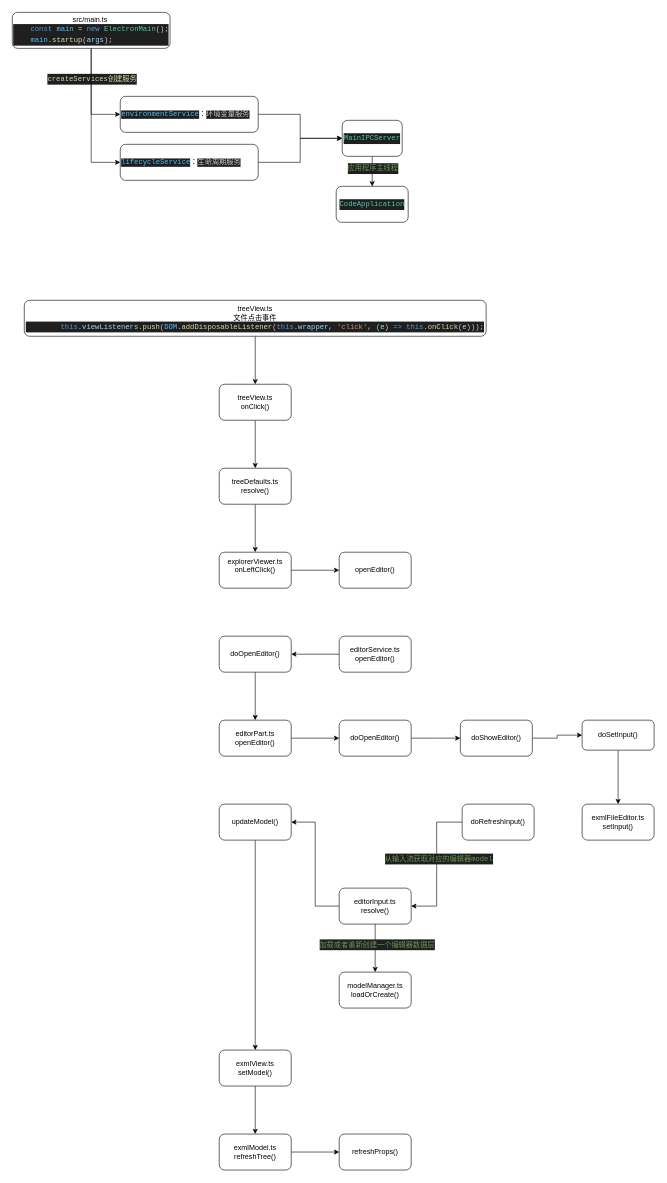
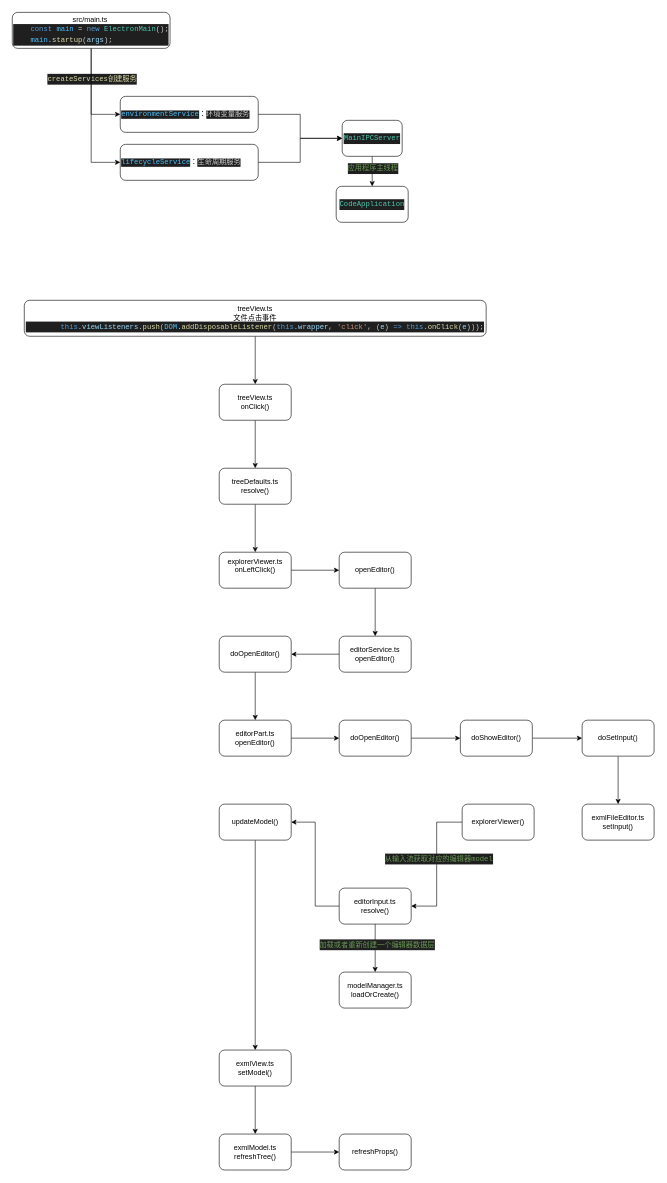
none -> (375, 630)
(618, 735) -> (618, 738)
(498, 822) -> (498, 822)
